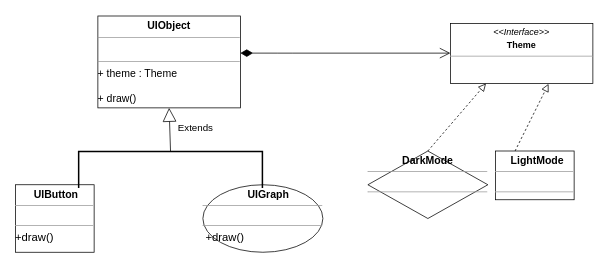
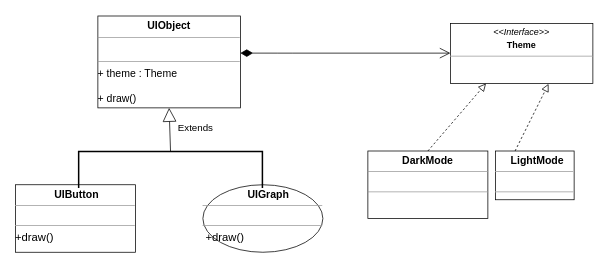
(428, 185) -> (428, 185)
(55, 218) -> (75, 218)
